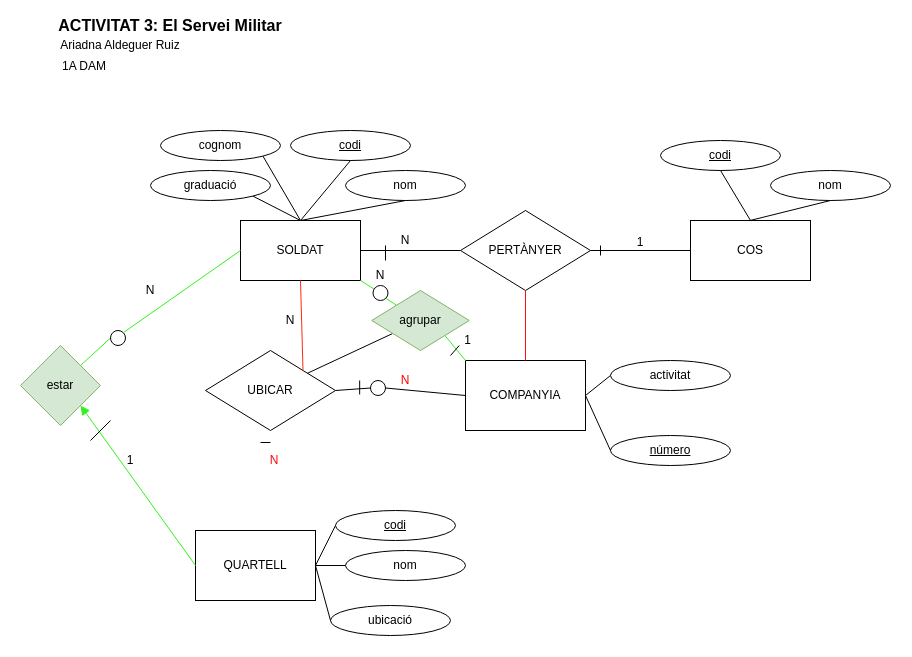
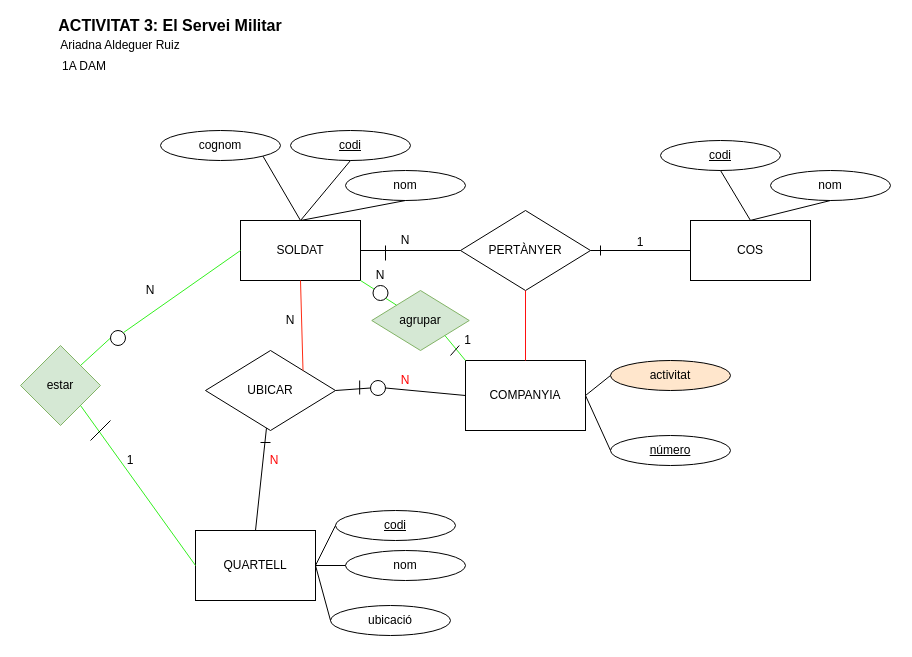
(211, 186) -> none
(275, 208) -> none
(350, 353) -> (261, 479)
(671, 376) -> (671, 376)
(86, 414) -> (84, 410)
